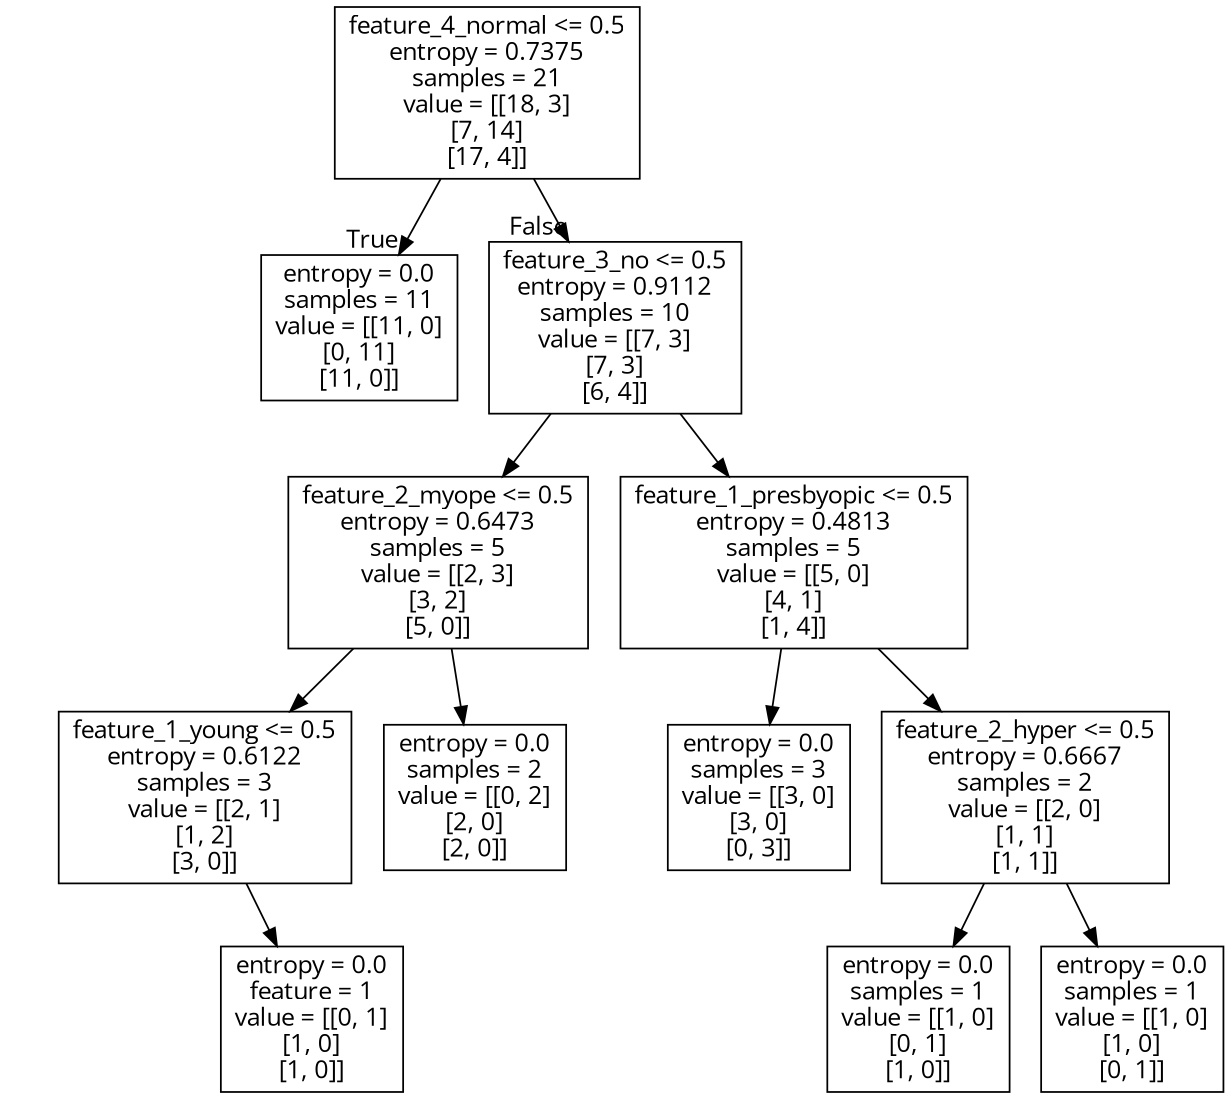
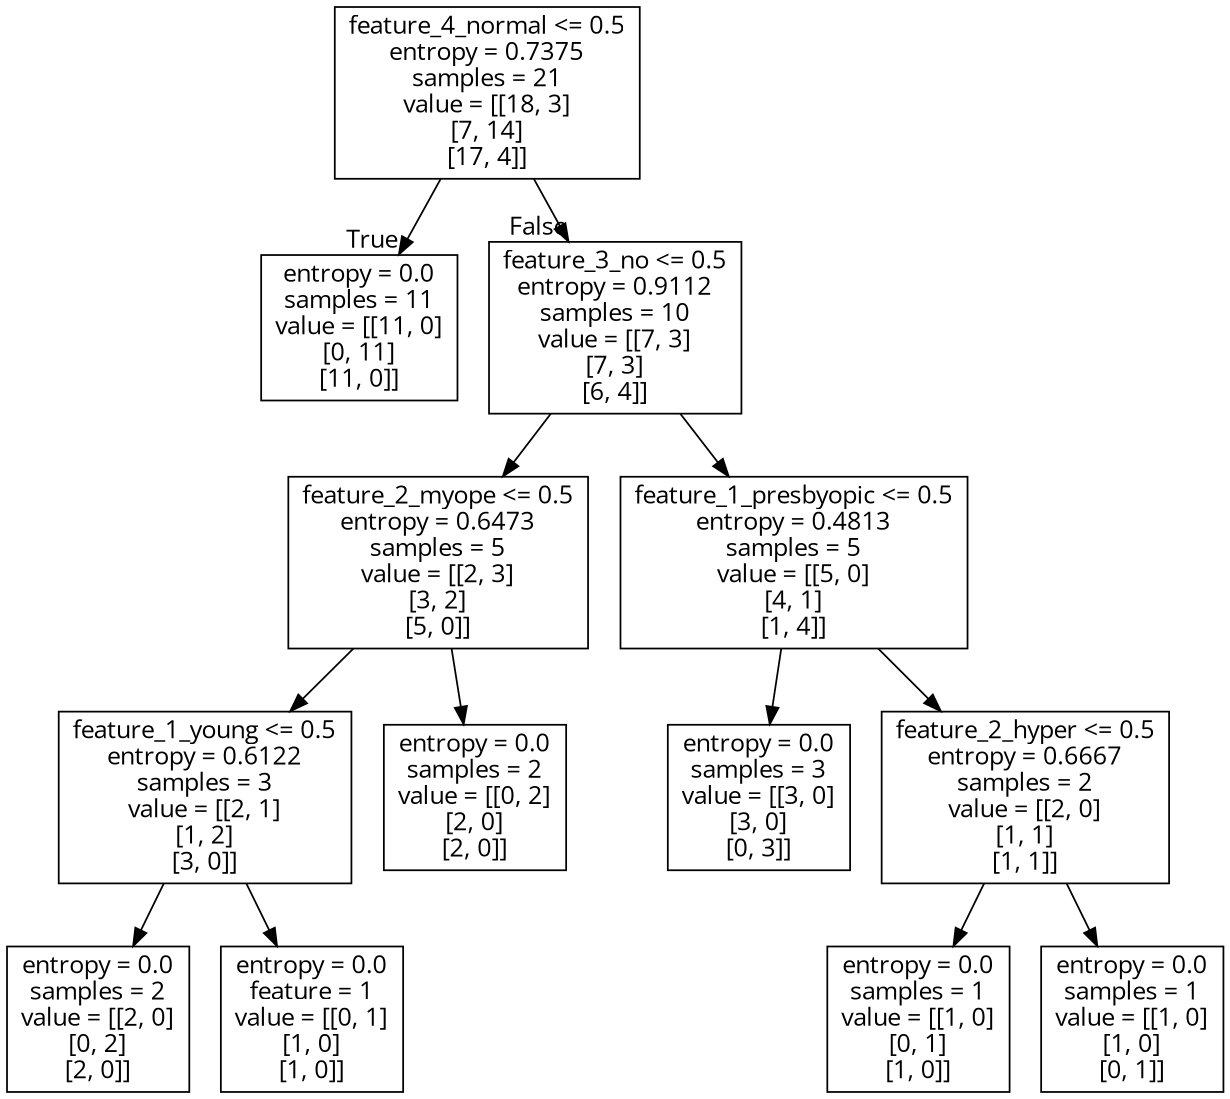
none -> (98, 1019)
